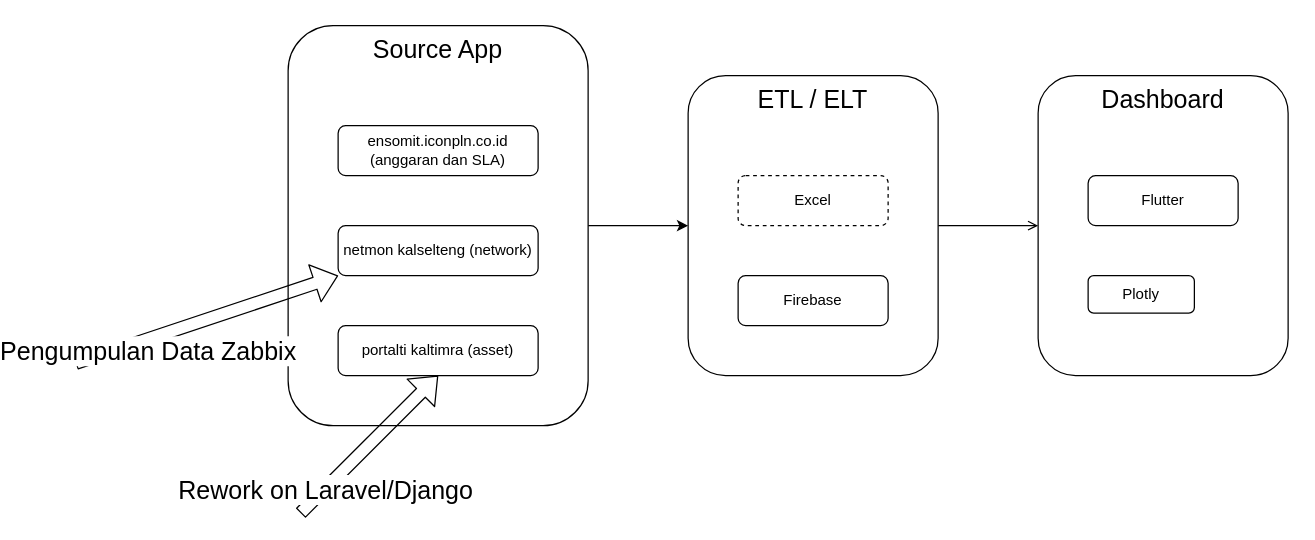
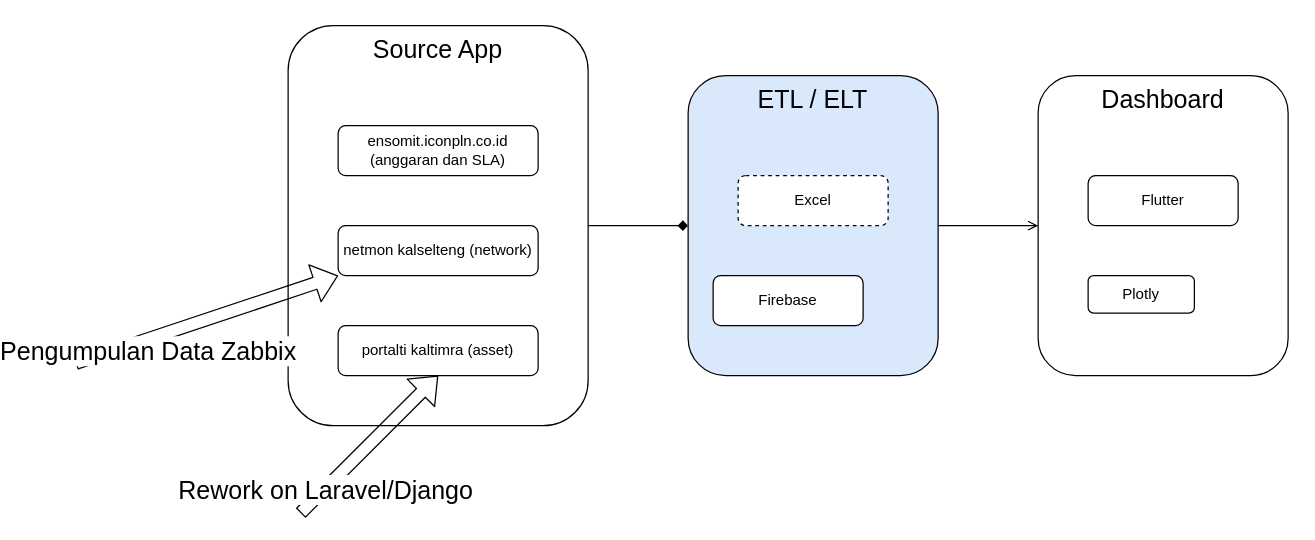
(813, 99) -> (813, 99)
(678, 226) -> (677, 226)
(813, 301) -> (788, 301)
